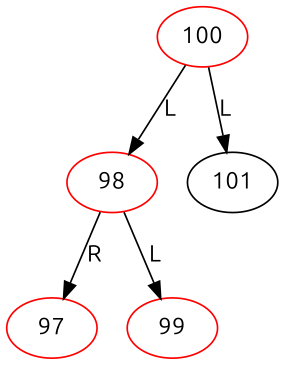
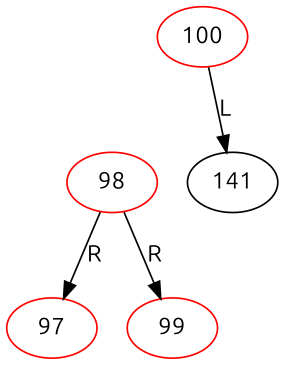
(162, 102) -> none
(233, 182) -> (233, 182)
(156, 255) -> (156, 255)
